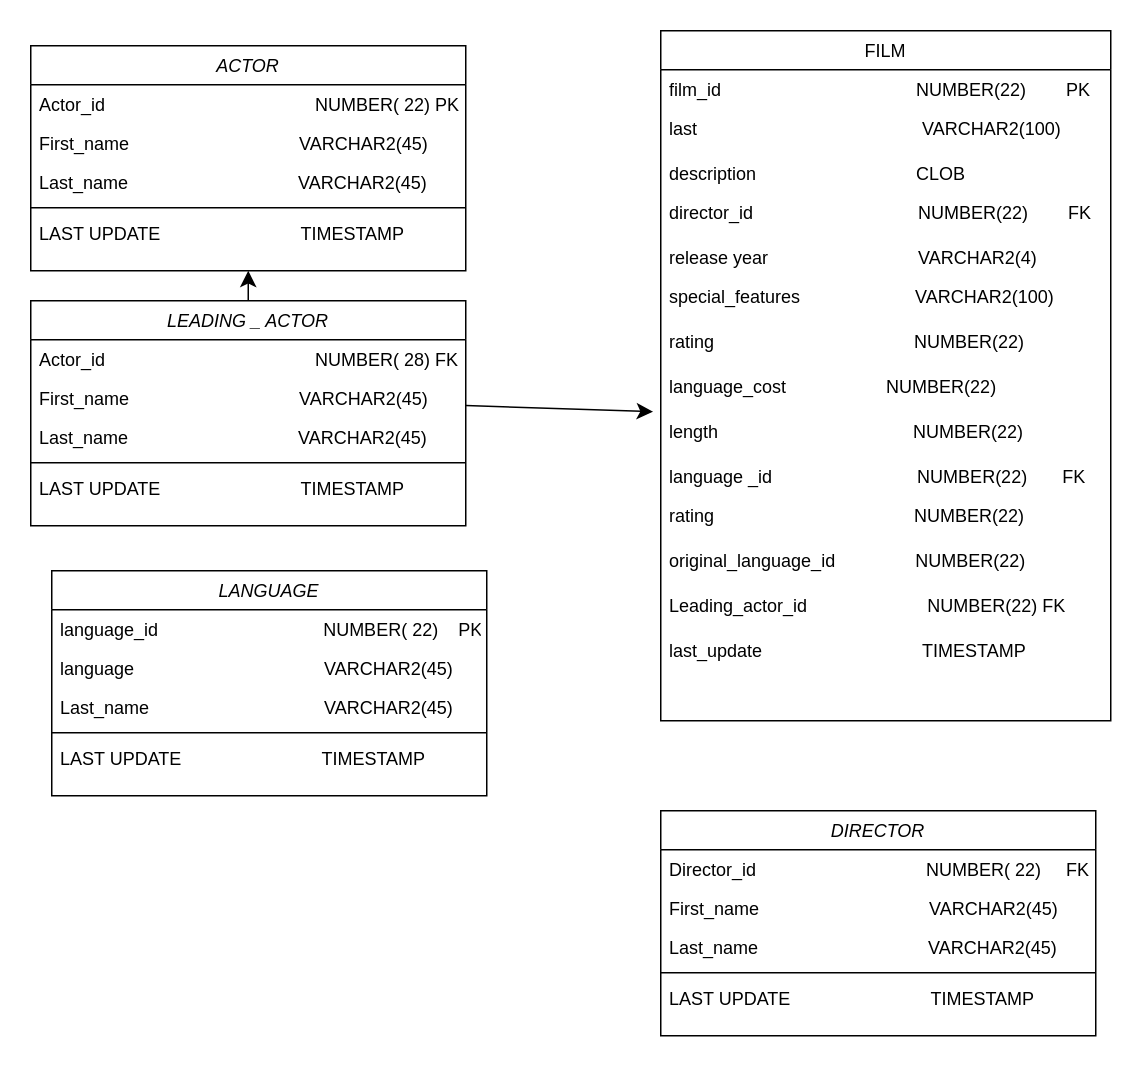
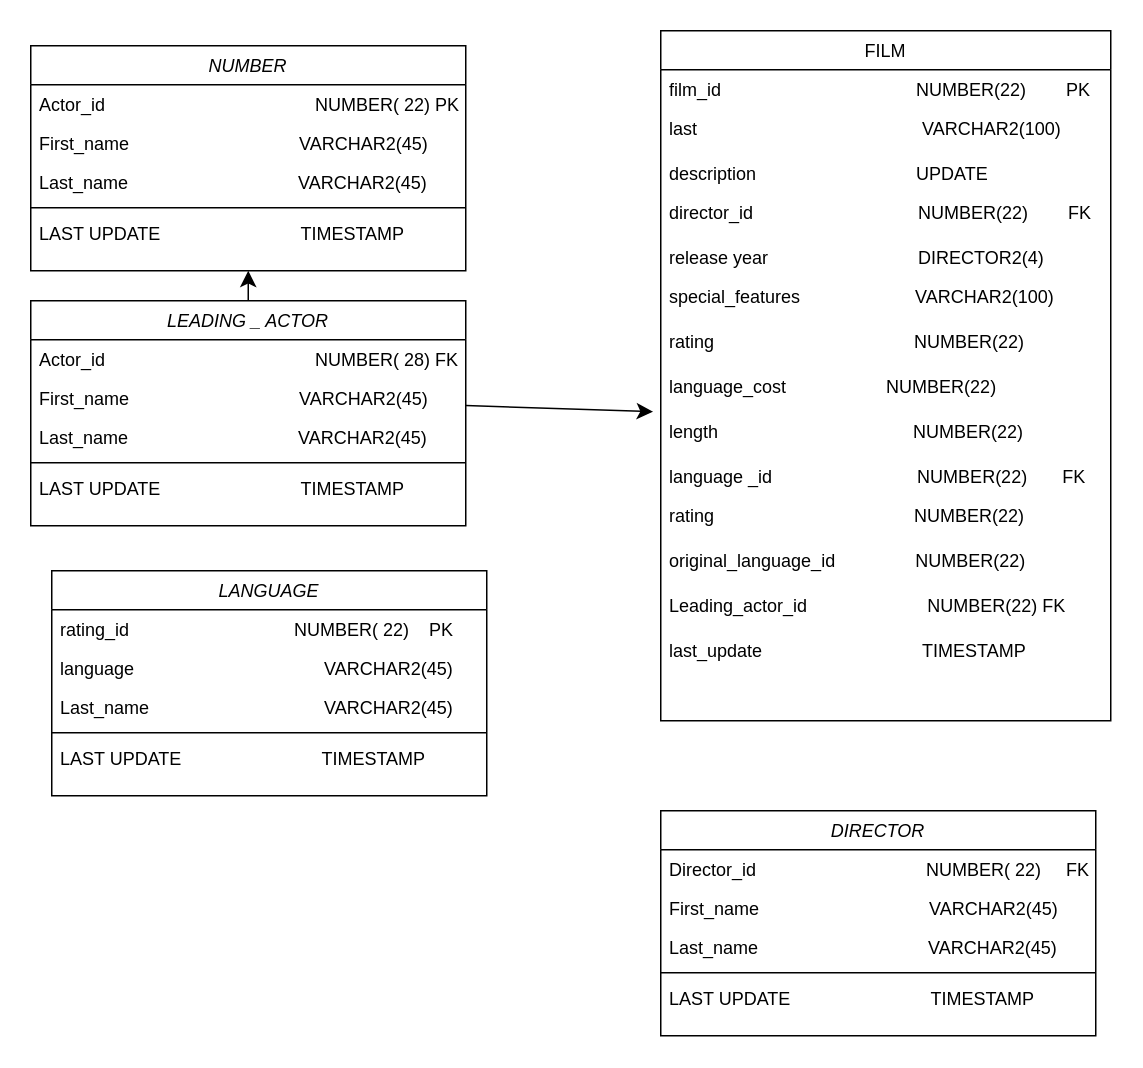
(248, 66) -> (248, 66)
(901, 174) -> (911, 174)
(896, 258) -> (901, 258)
(321, 630) -> (311, 630)
